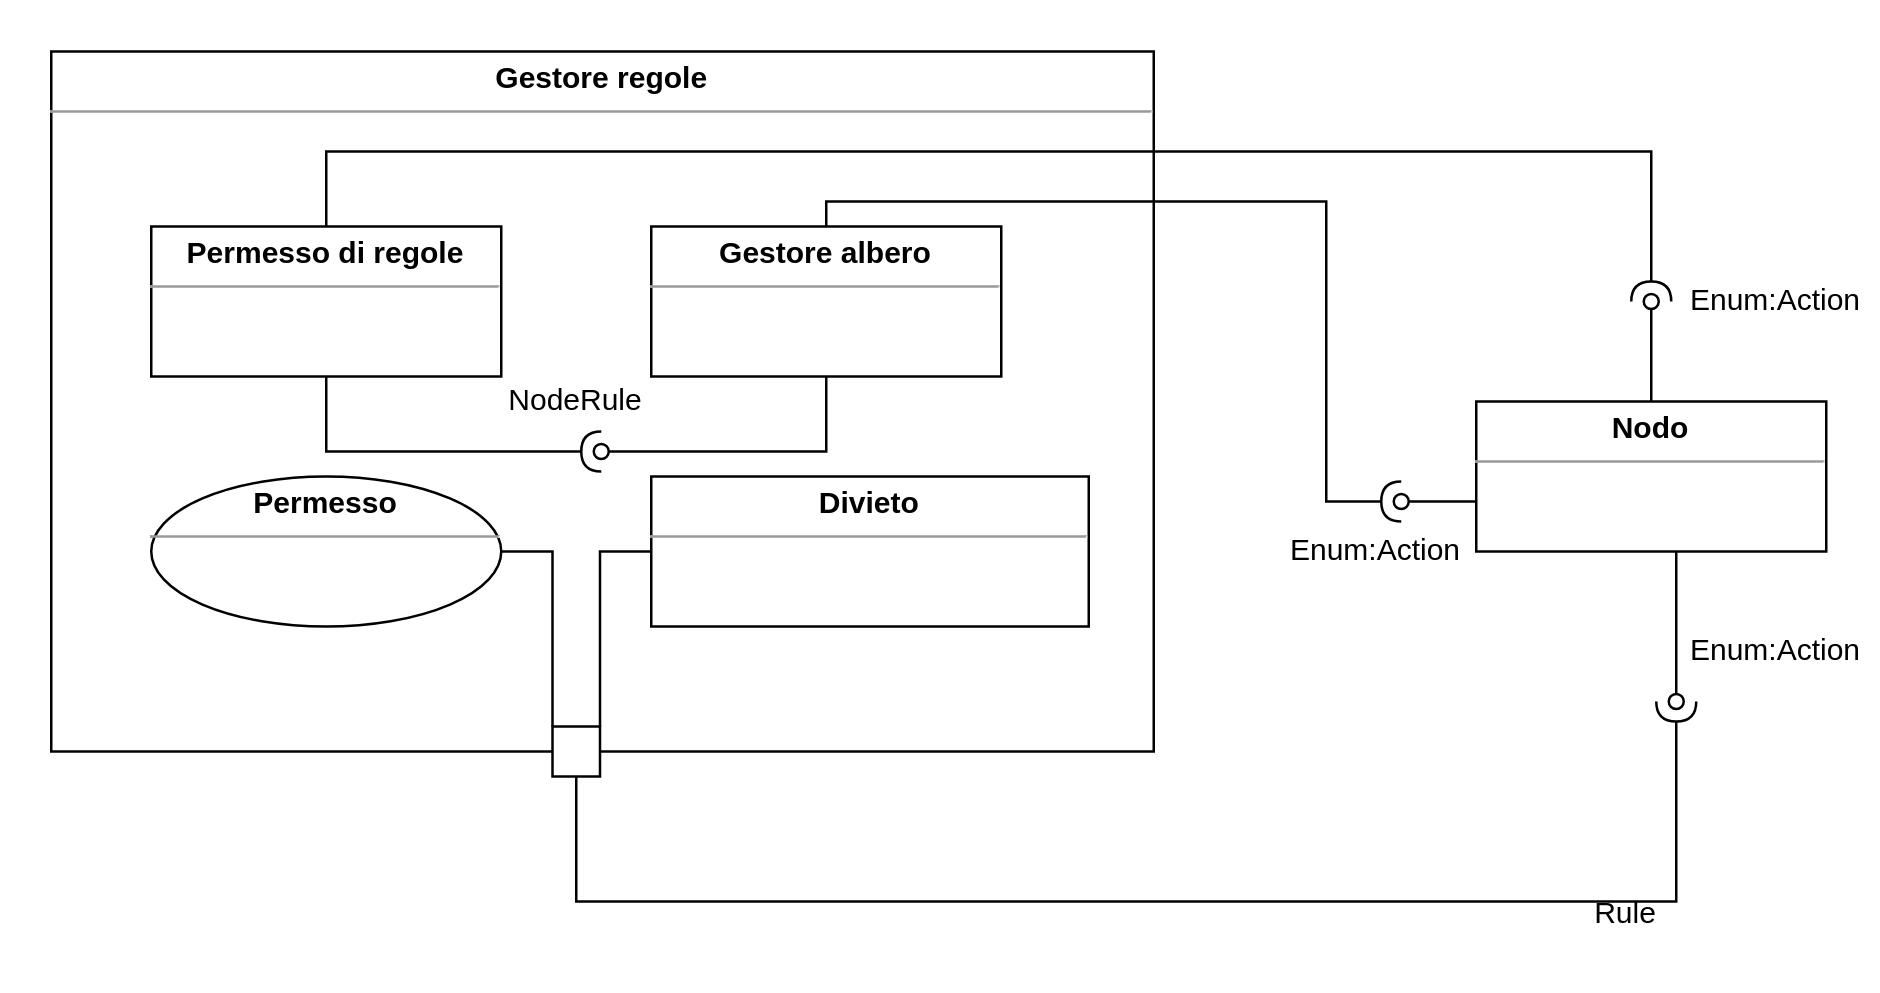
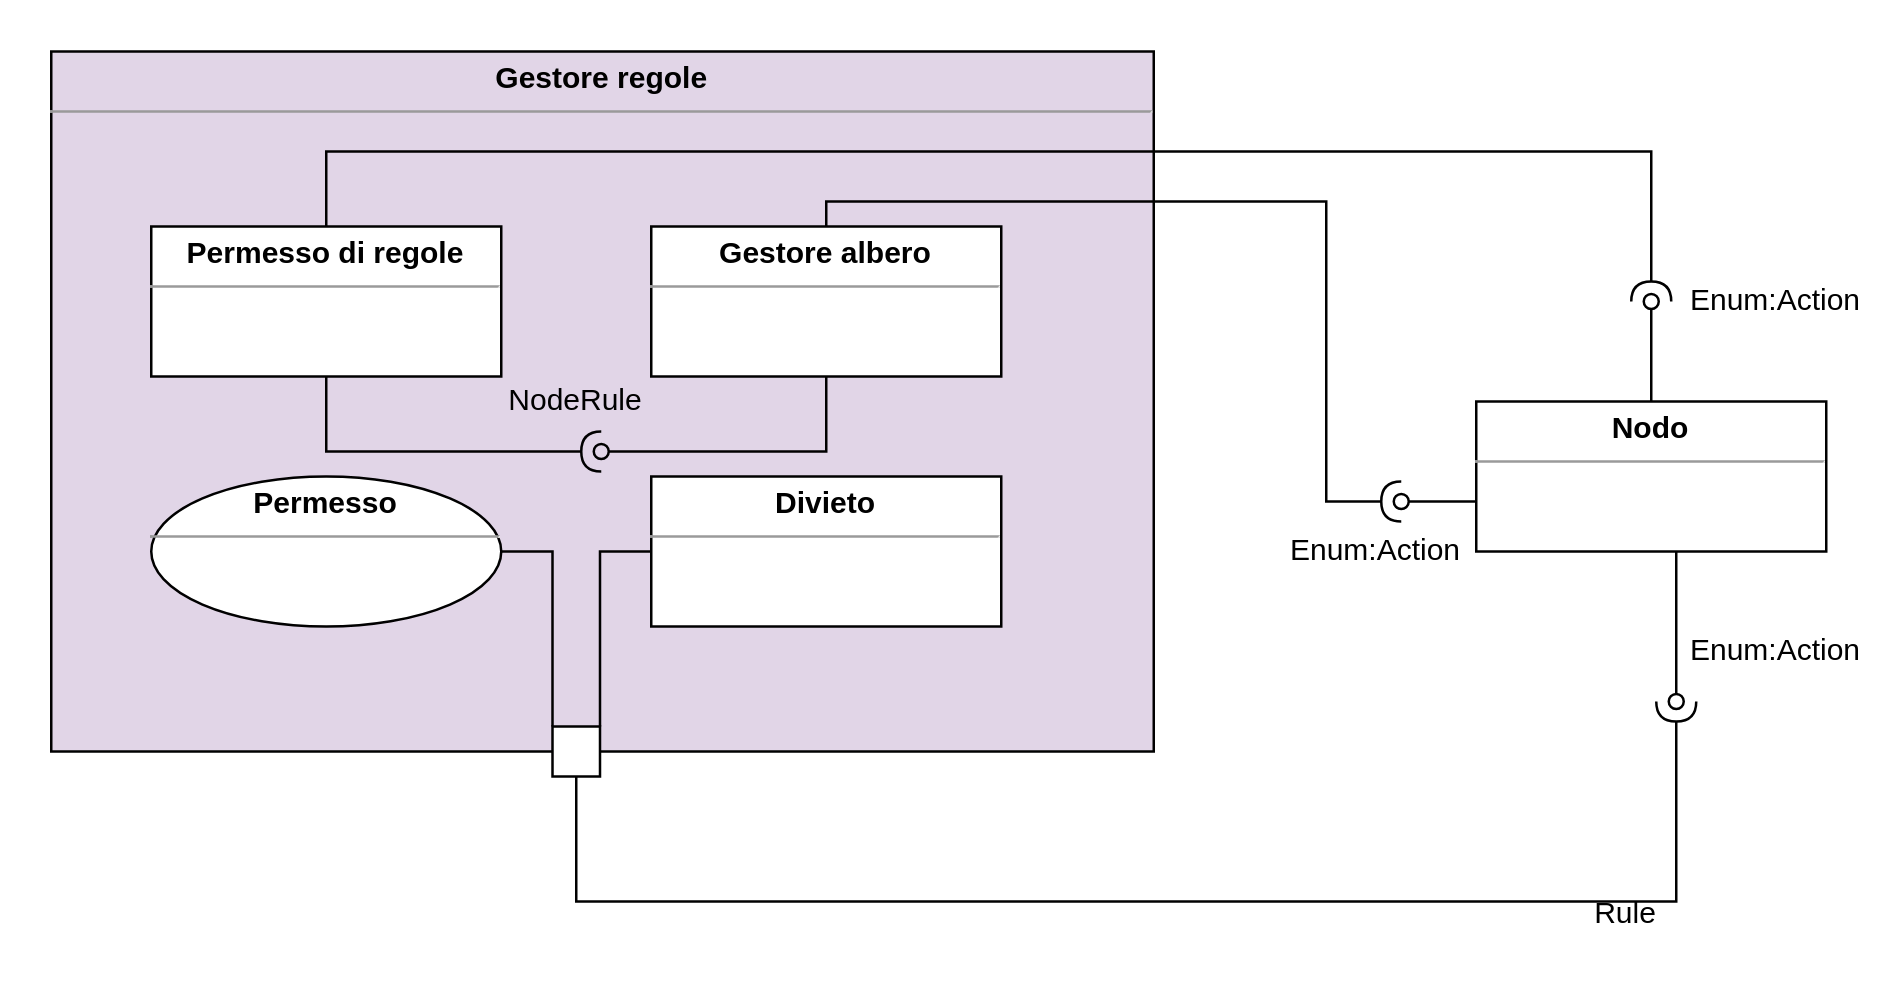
(603, 401) -> (603, 401)
(870, 551) -> (826, 551)
